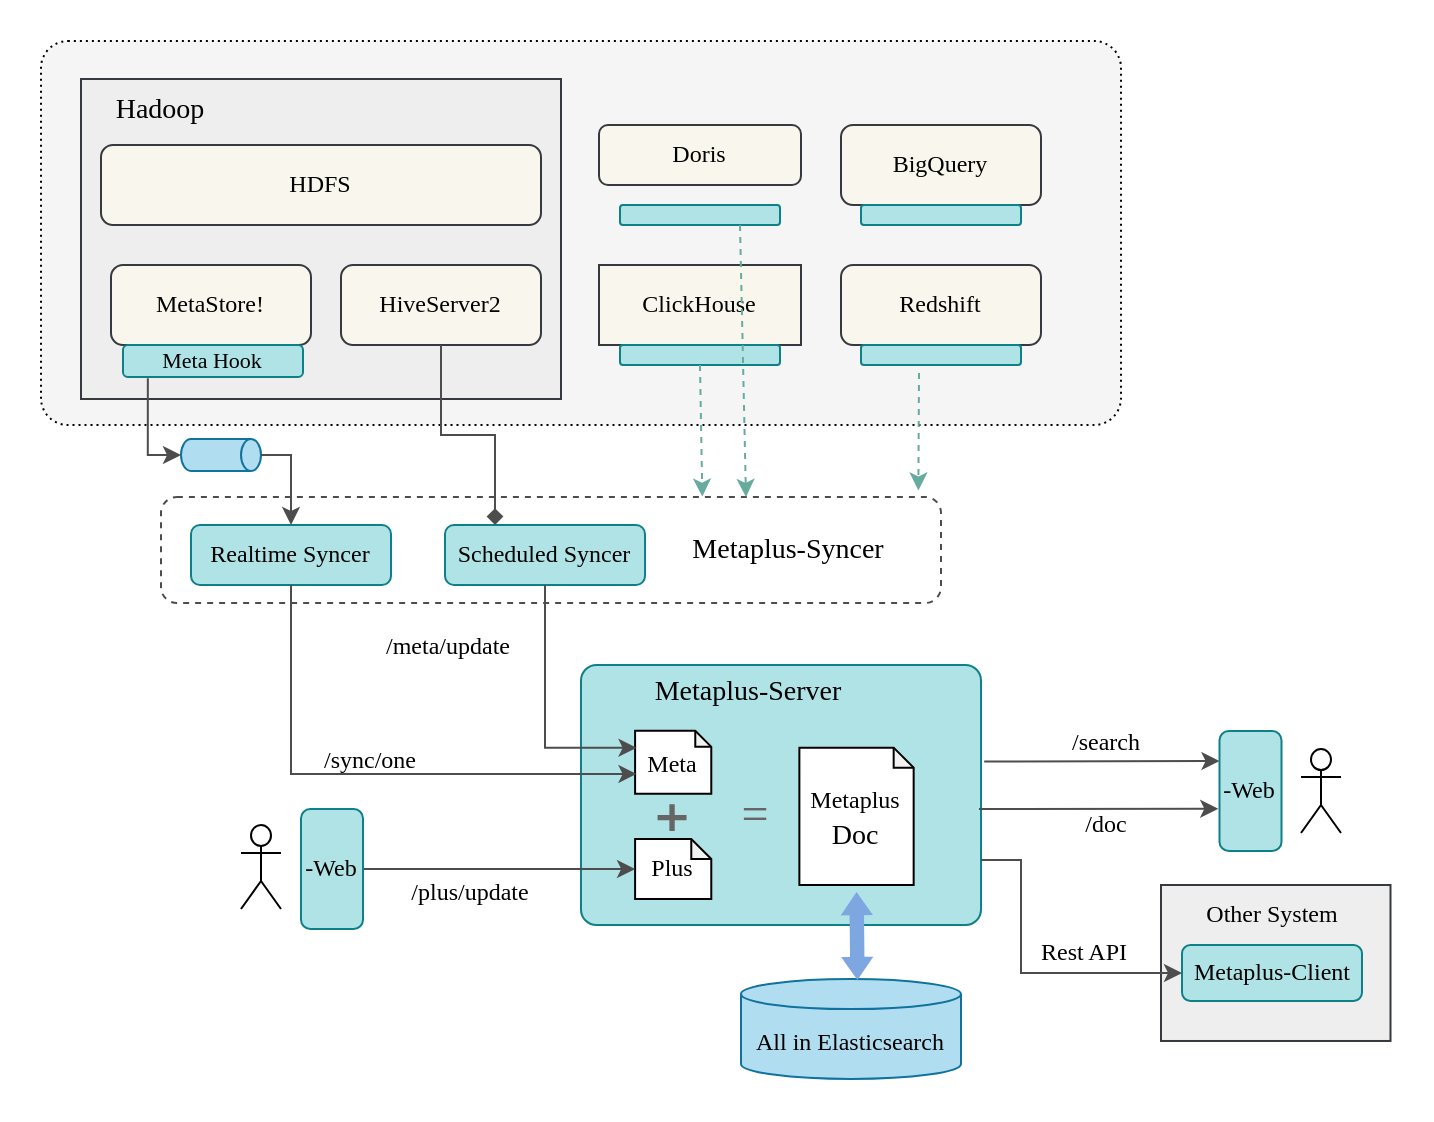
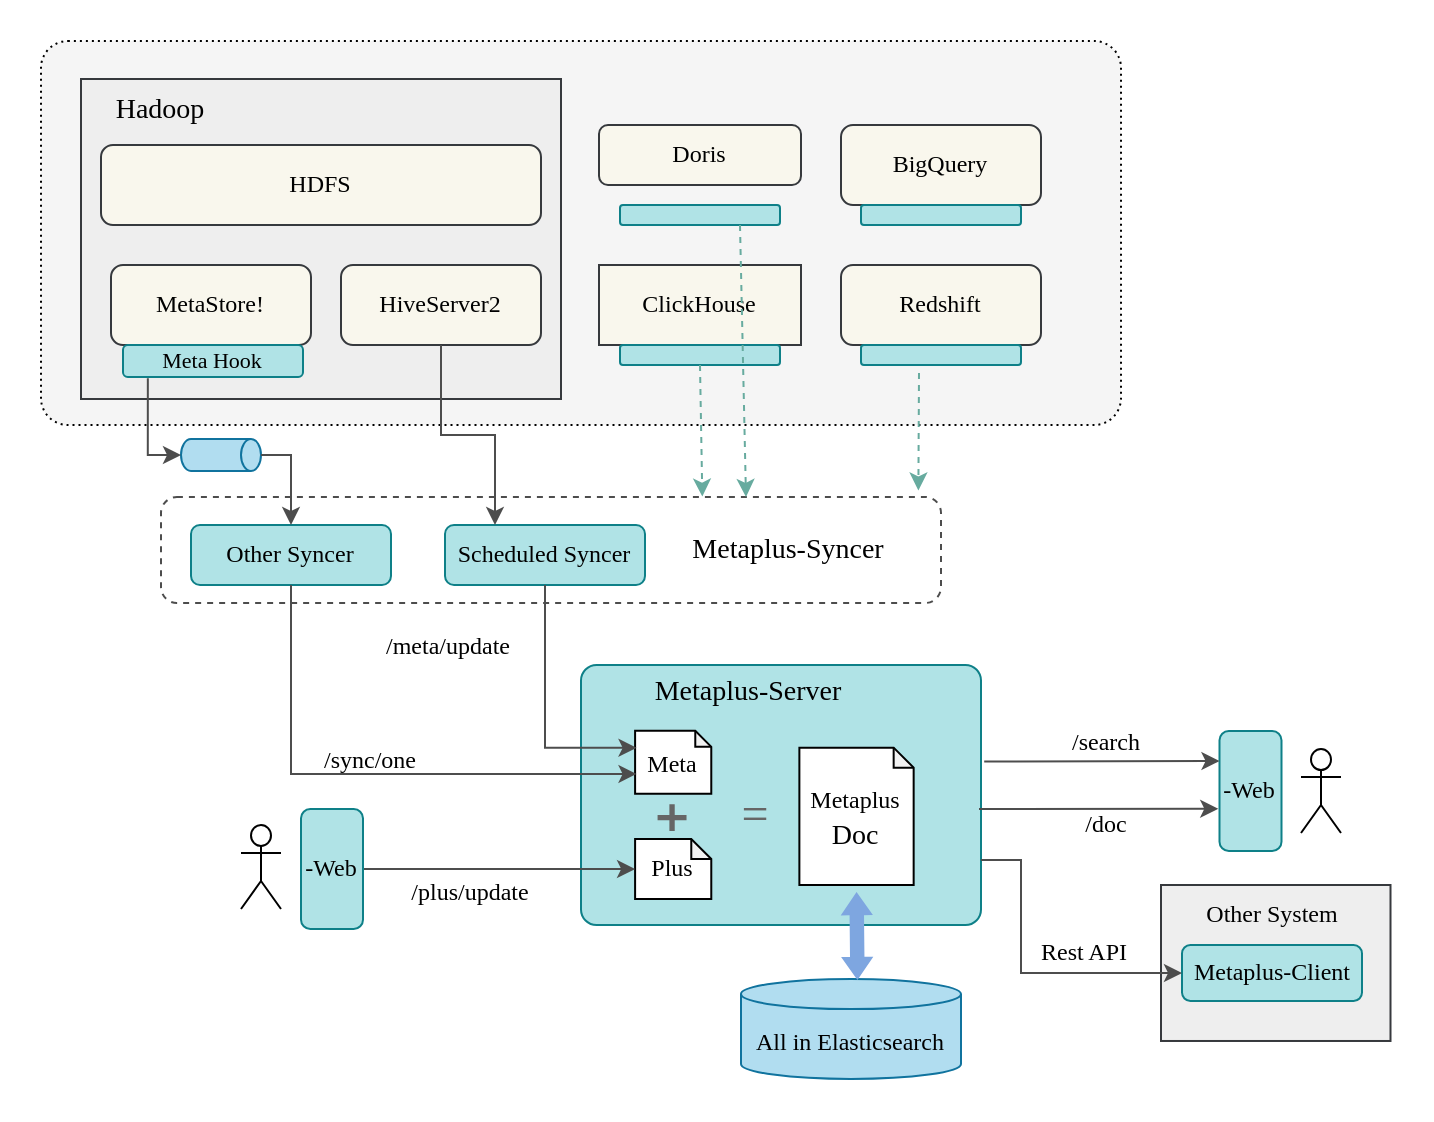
(495, 509) -> (495, 510)
(291, 555) -> (291, 555)
